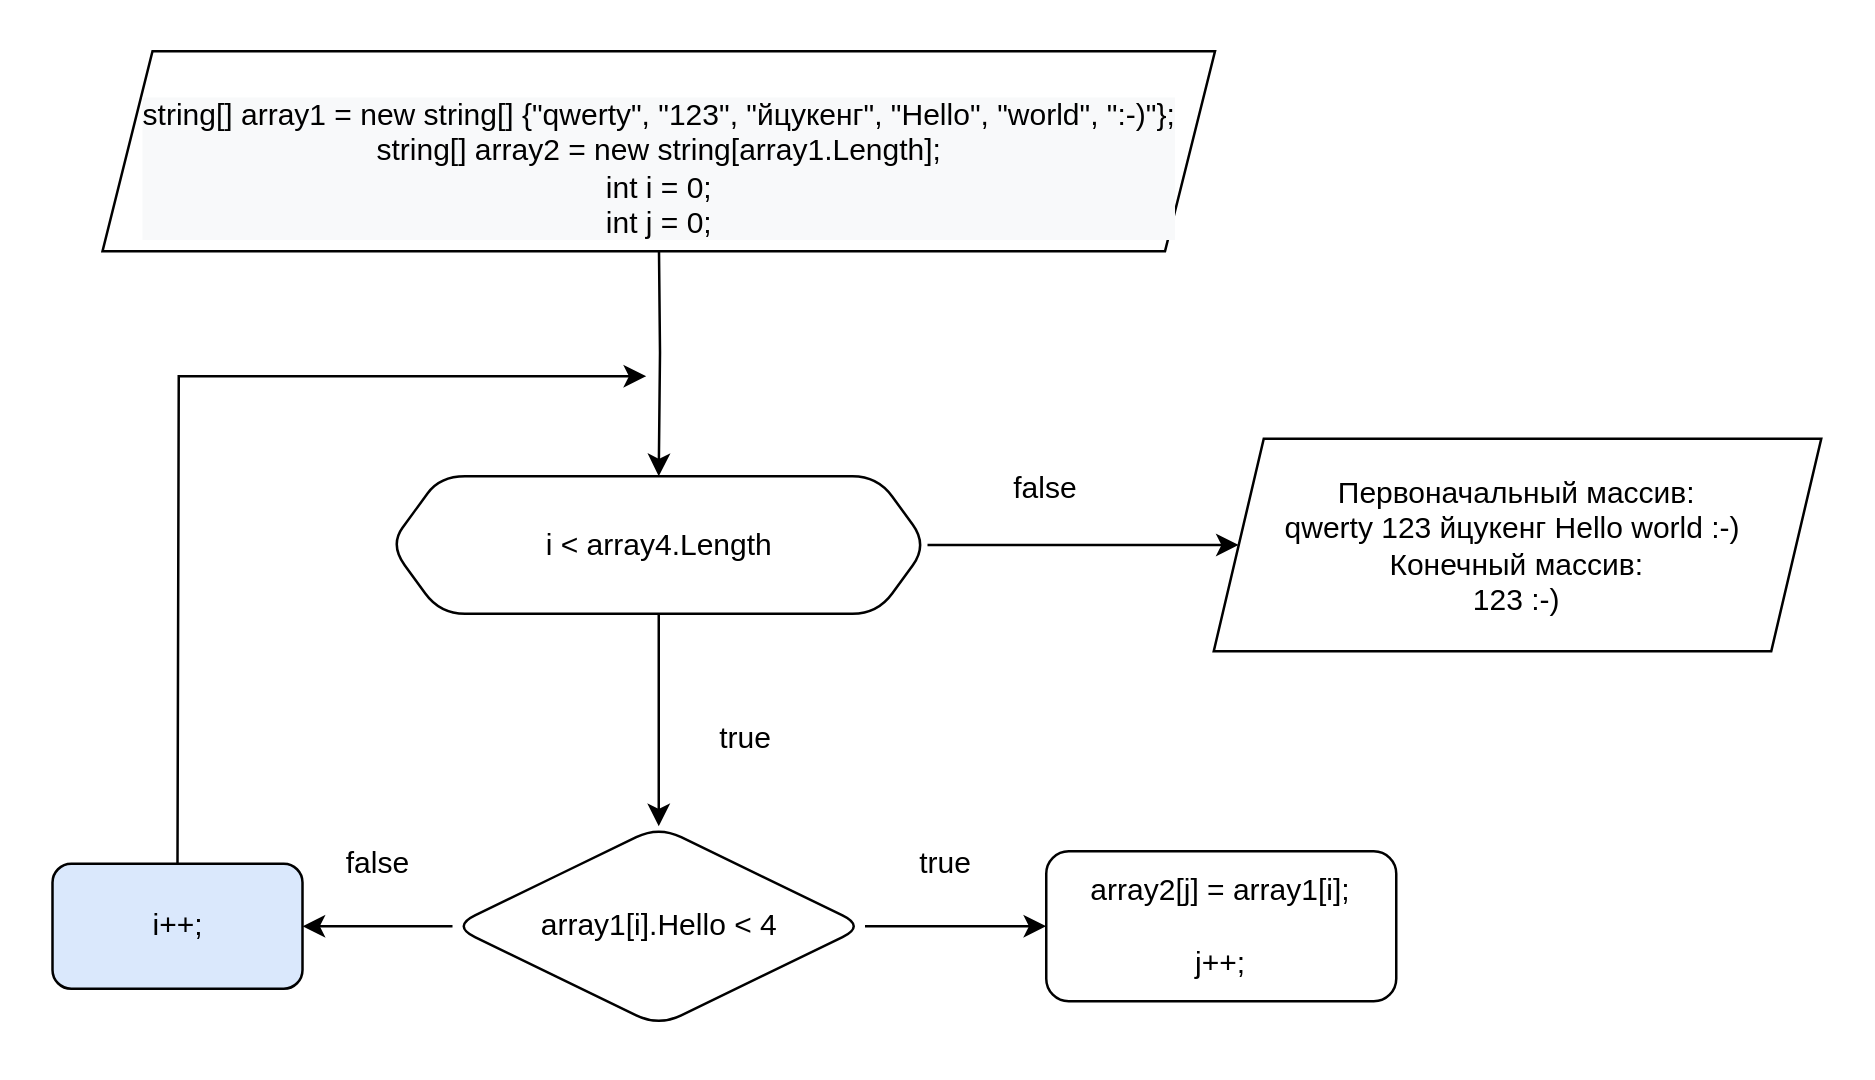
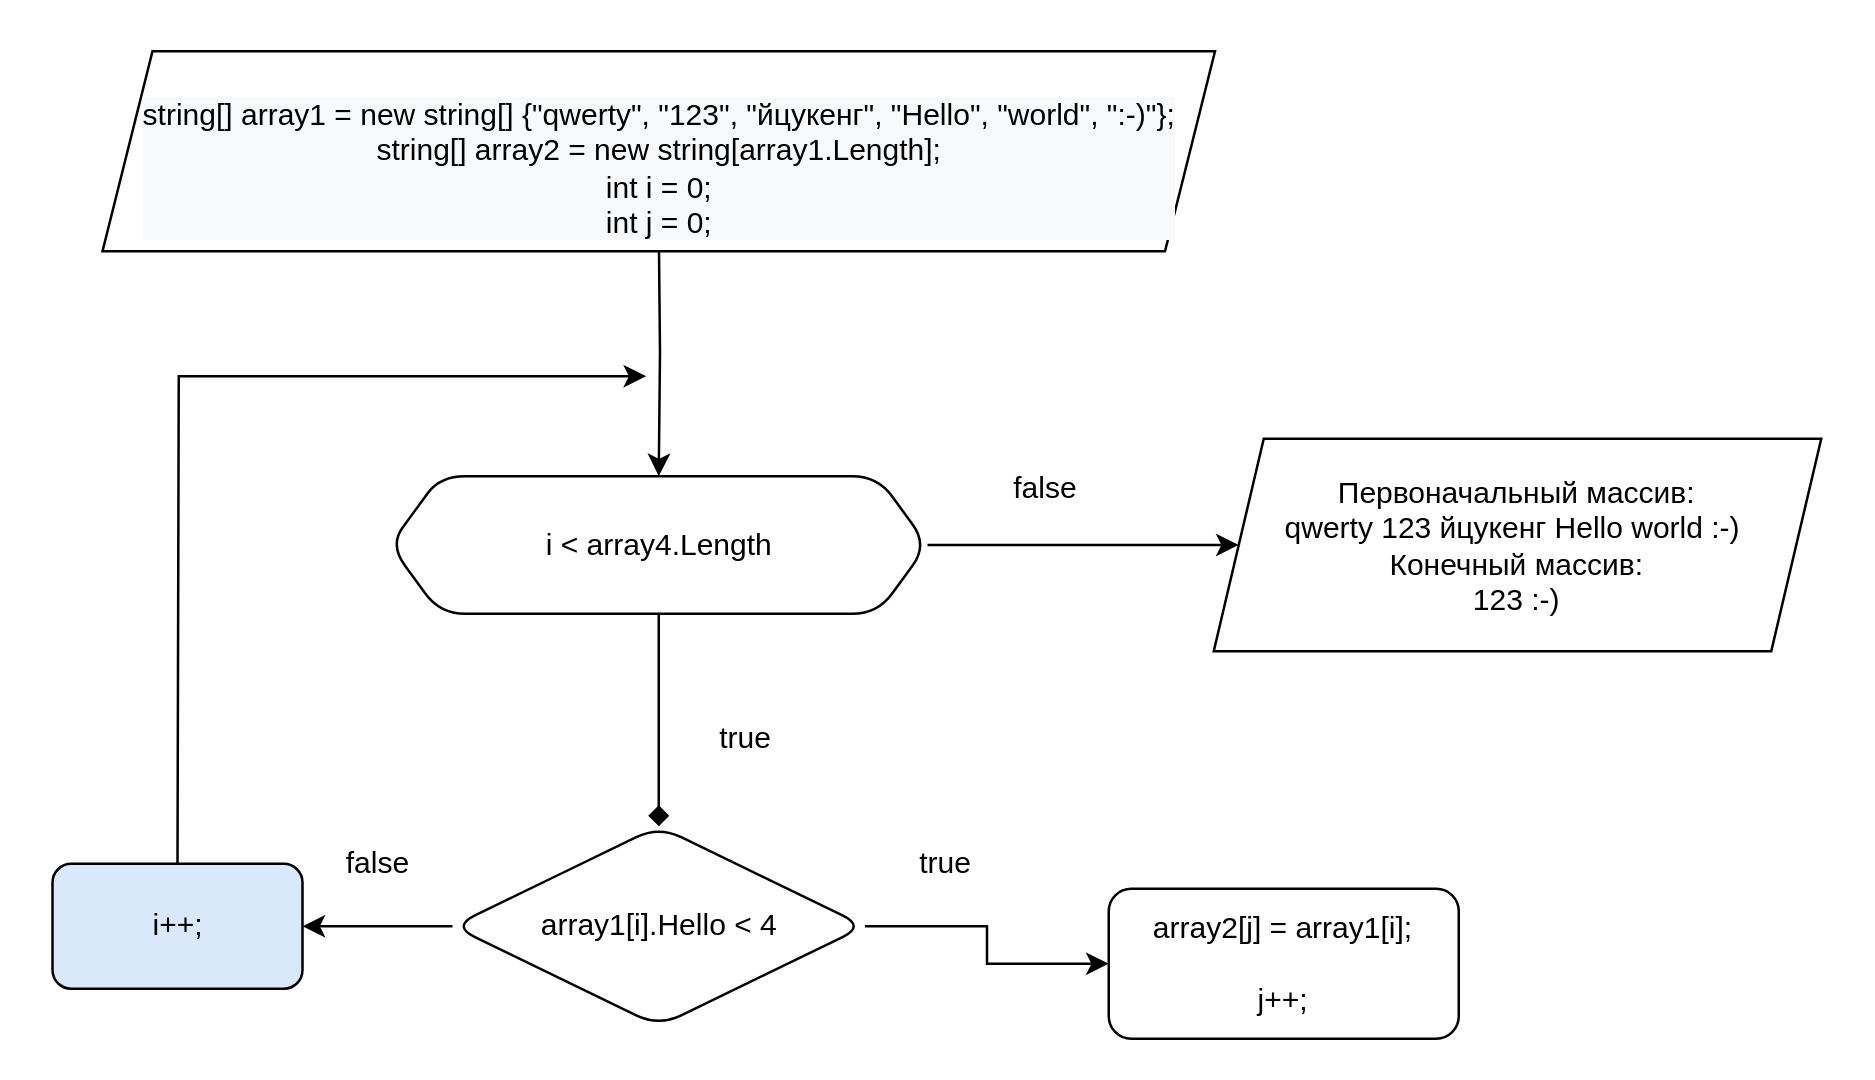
(659, 807) -> (659, 806)
(1221, 926) -> (1284, 964)
